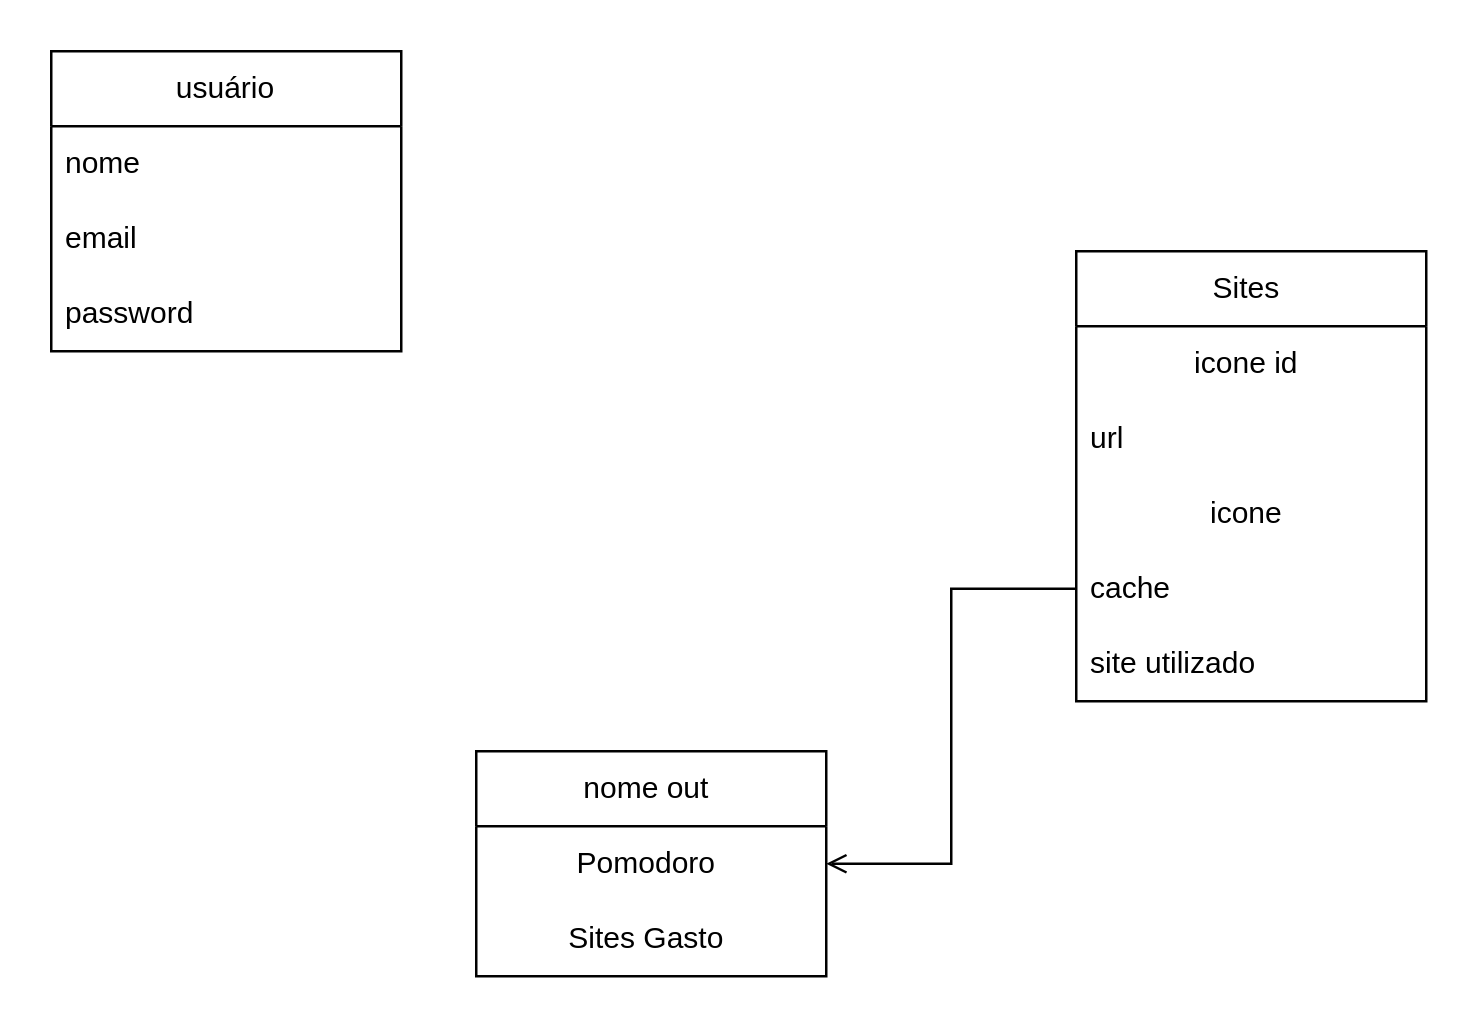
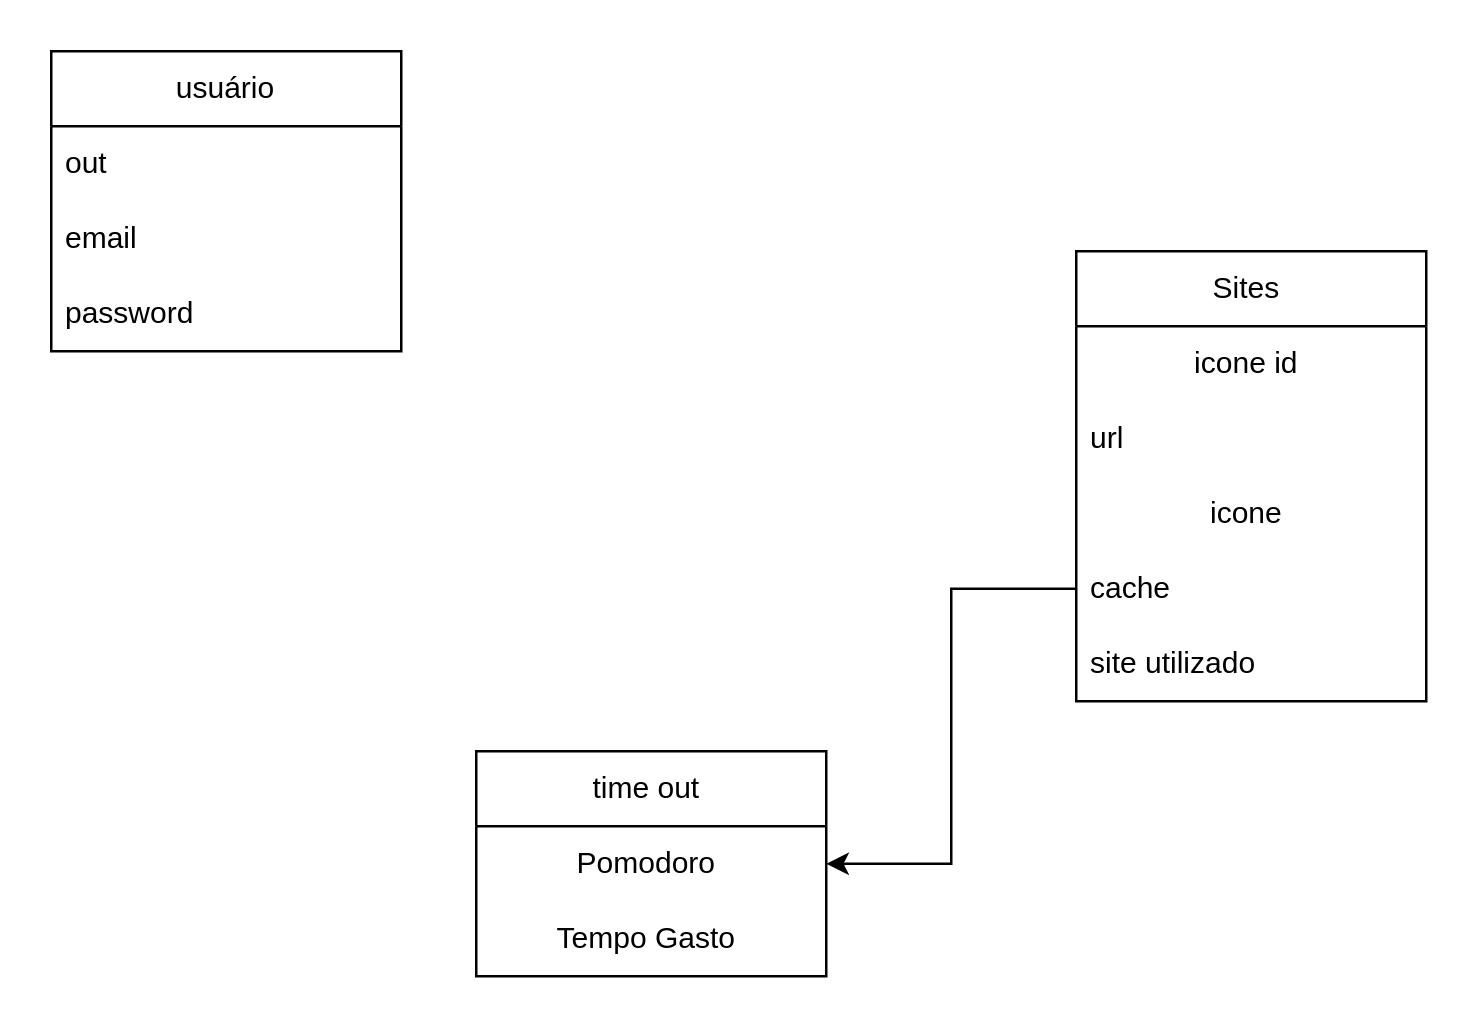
(100, 164) -> (91, 164)
(651, 789) -> (651, 789)
(840, 864) -> (844, 864)
(651, 939) -> (651, 939)
